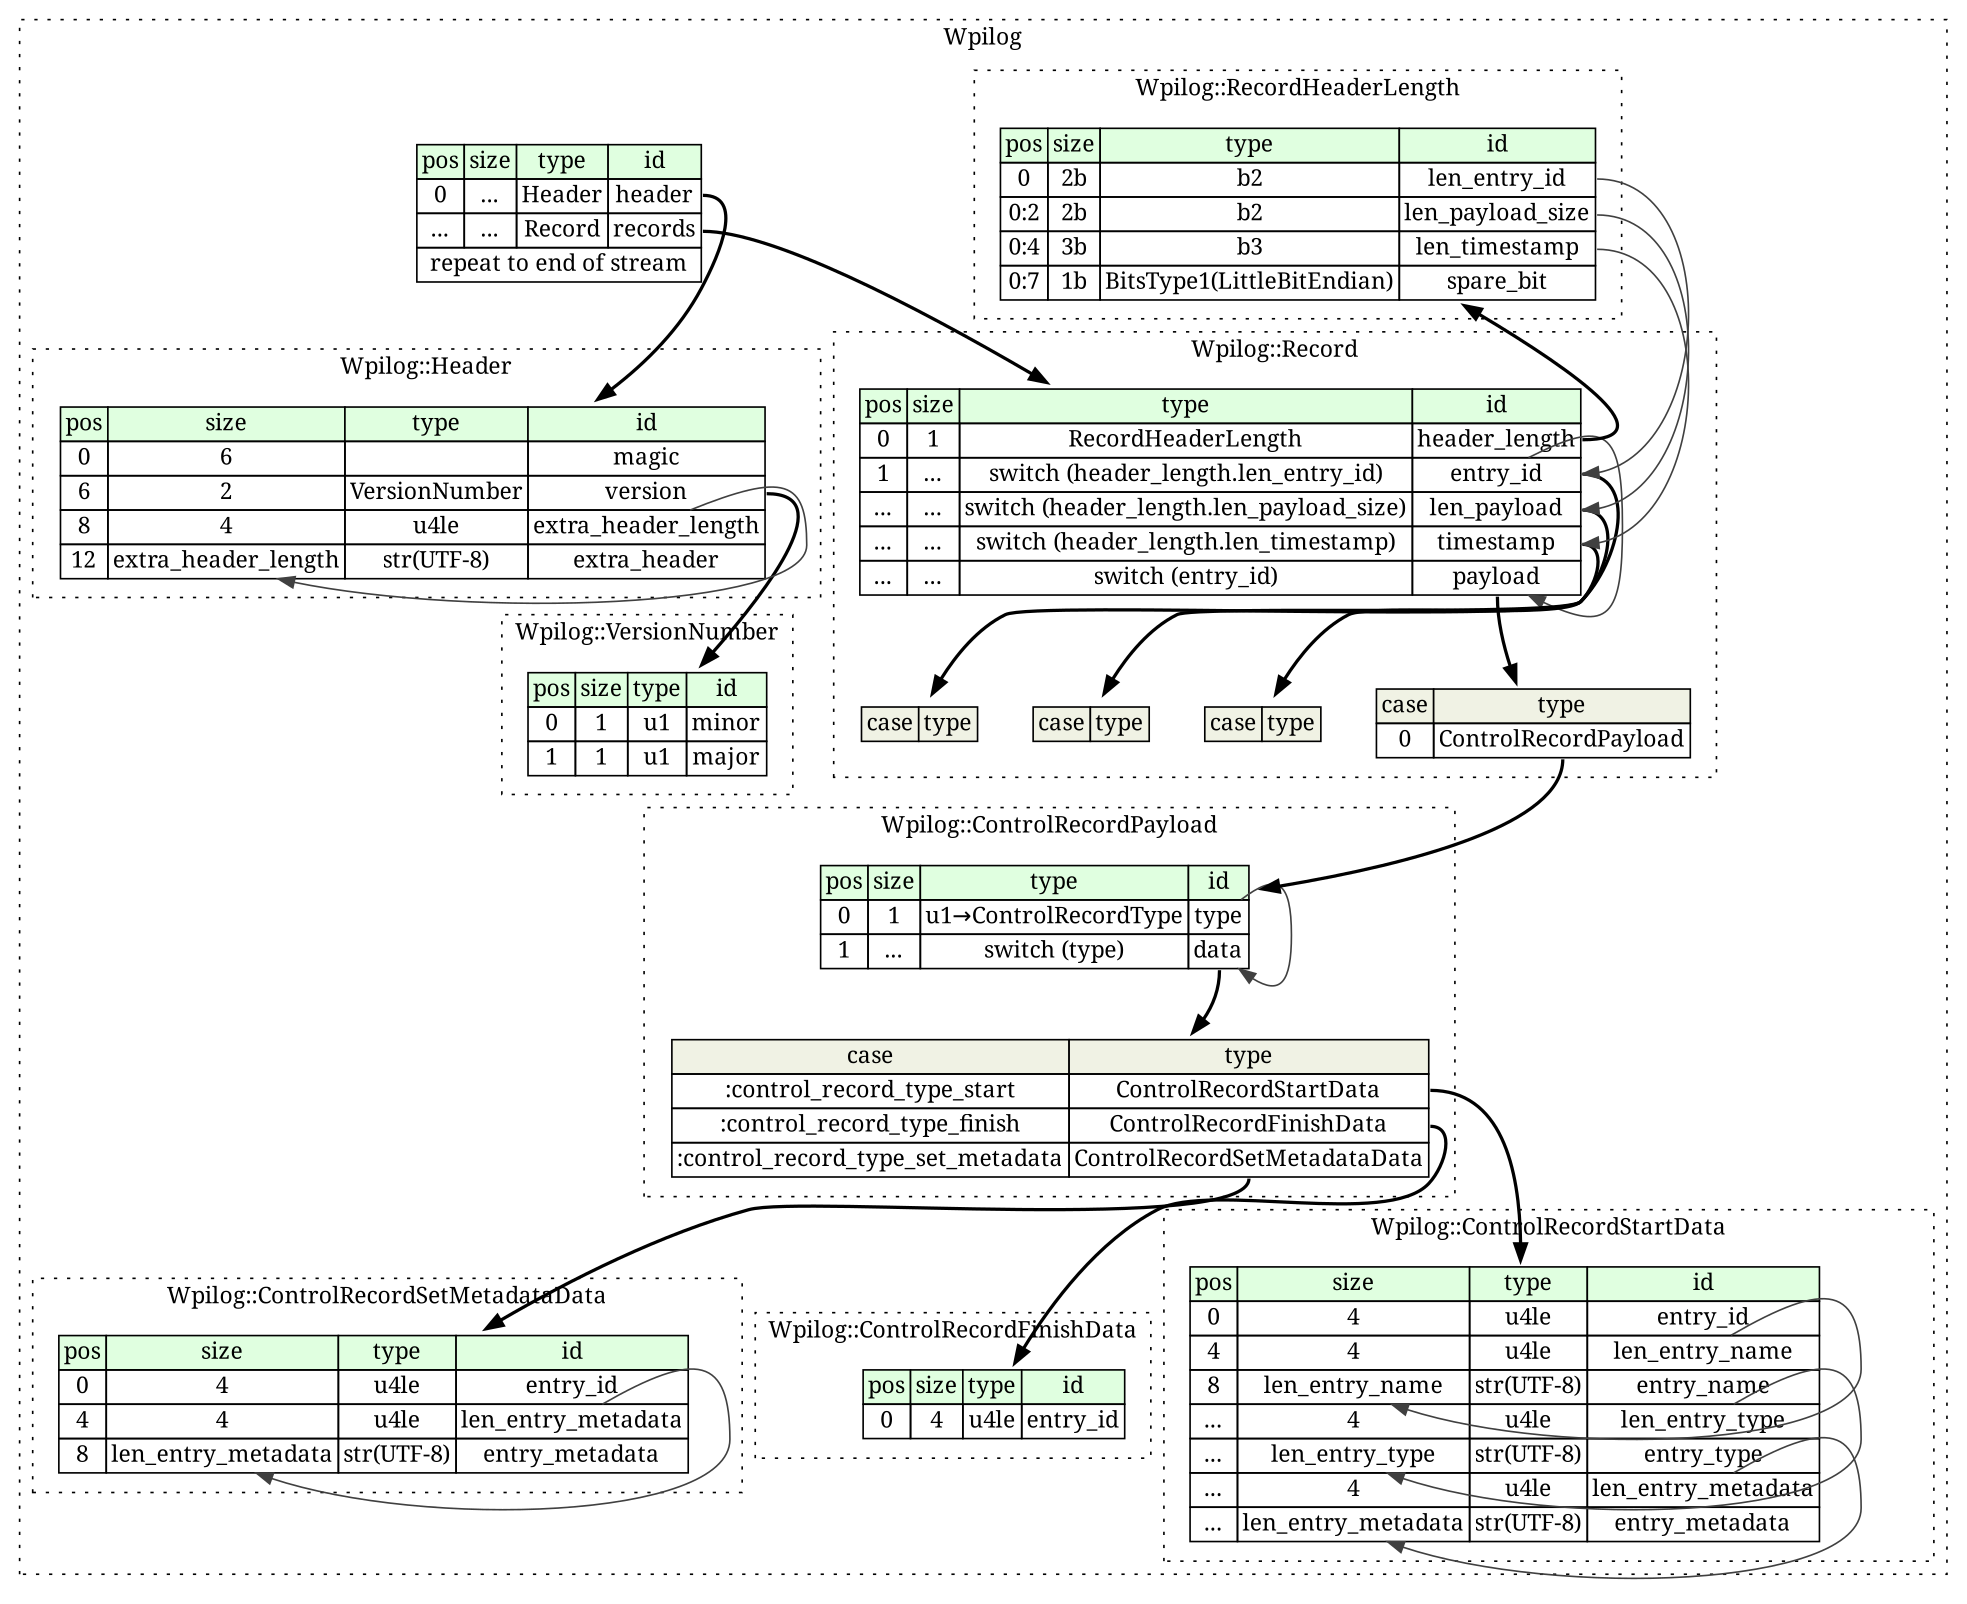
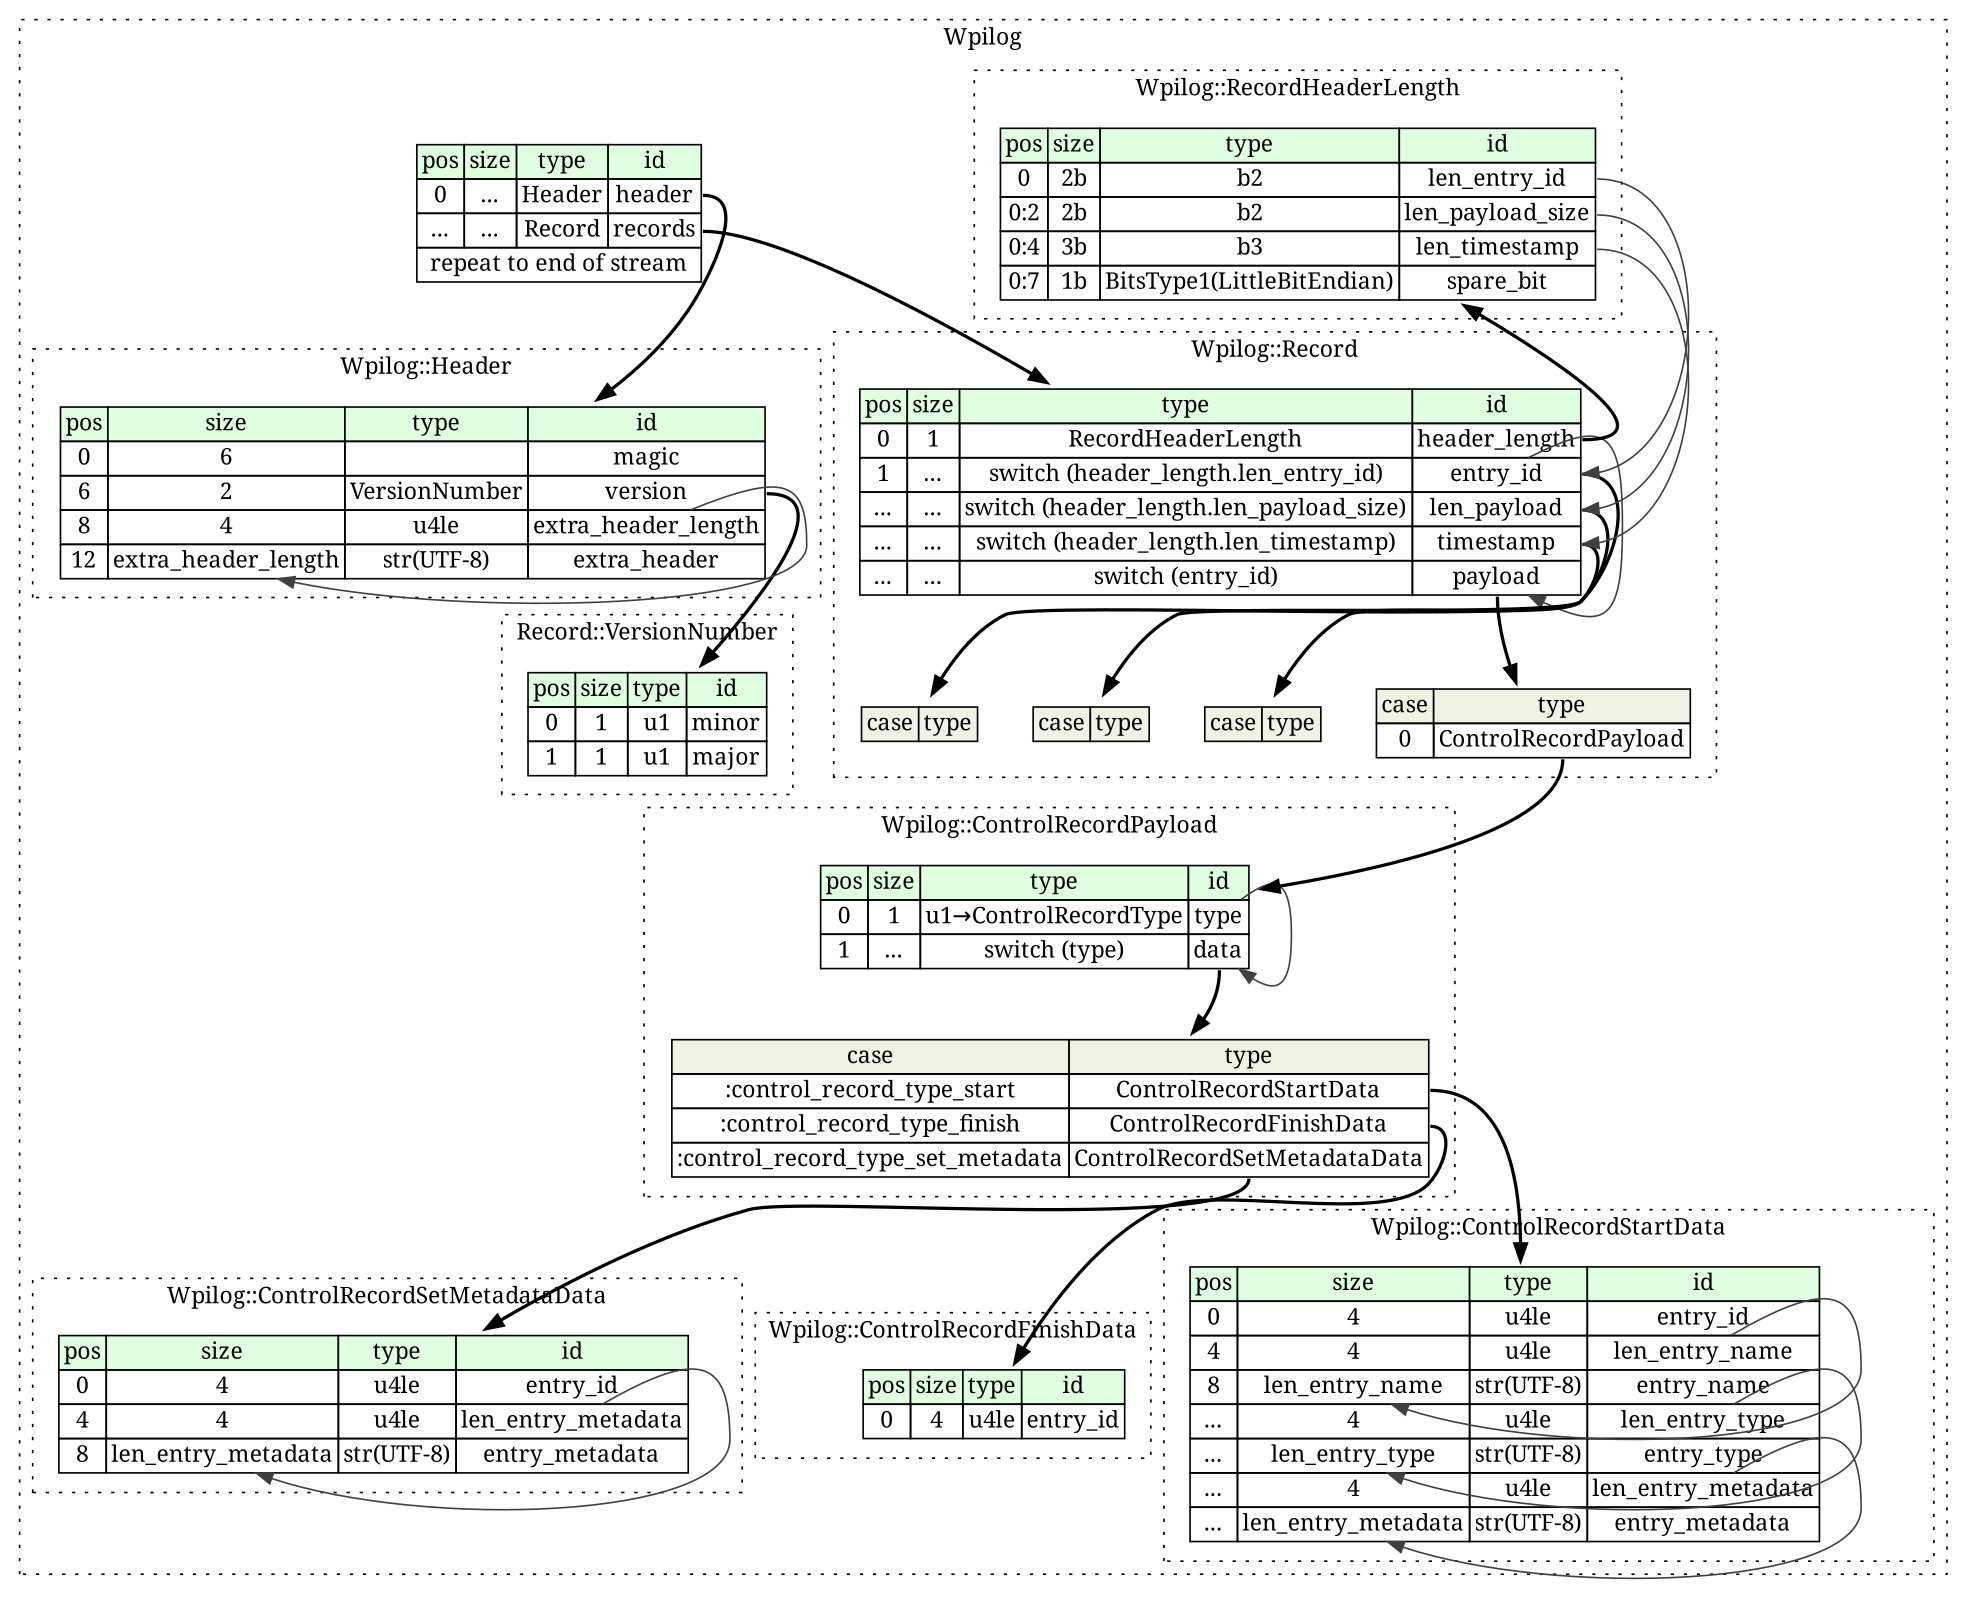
(647, 633) -> (647, 633)
